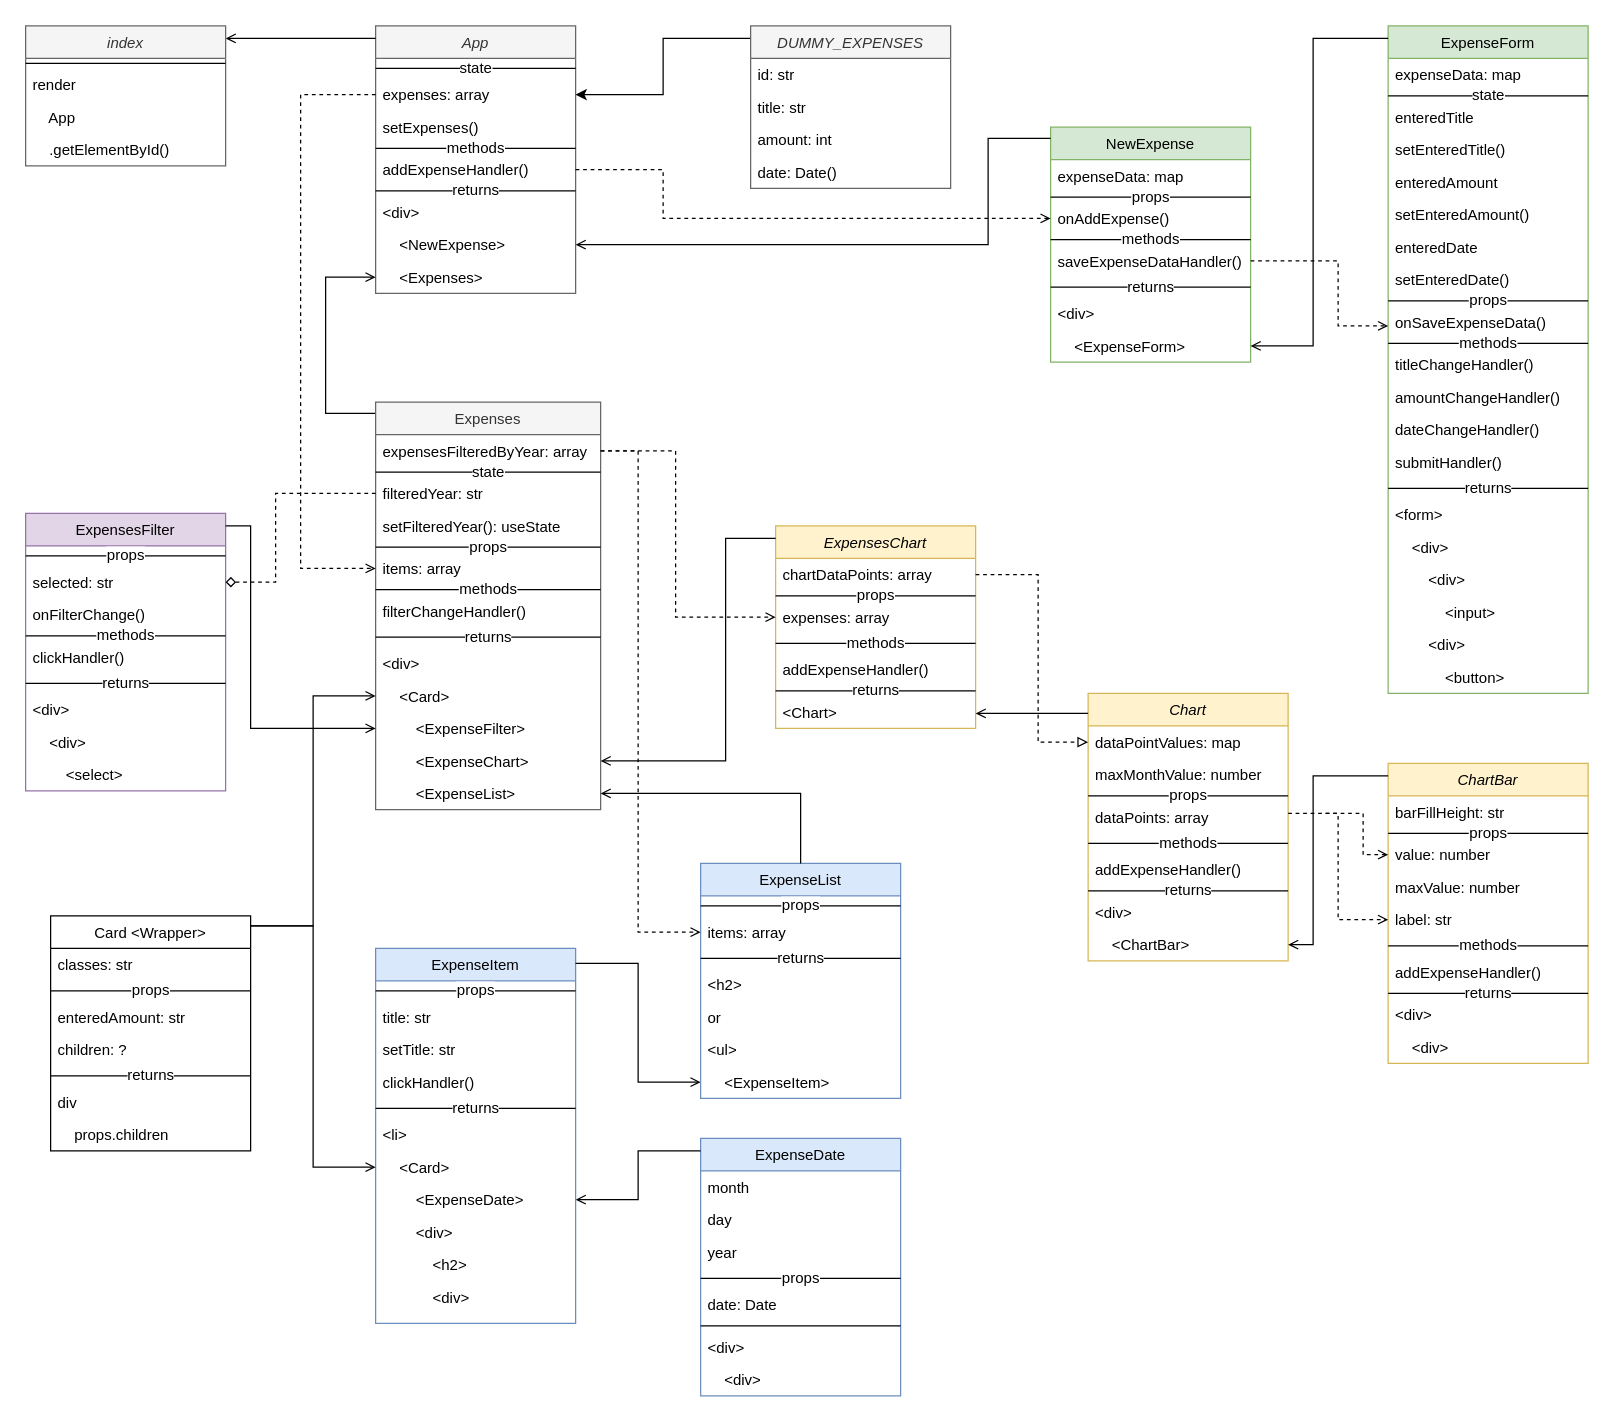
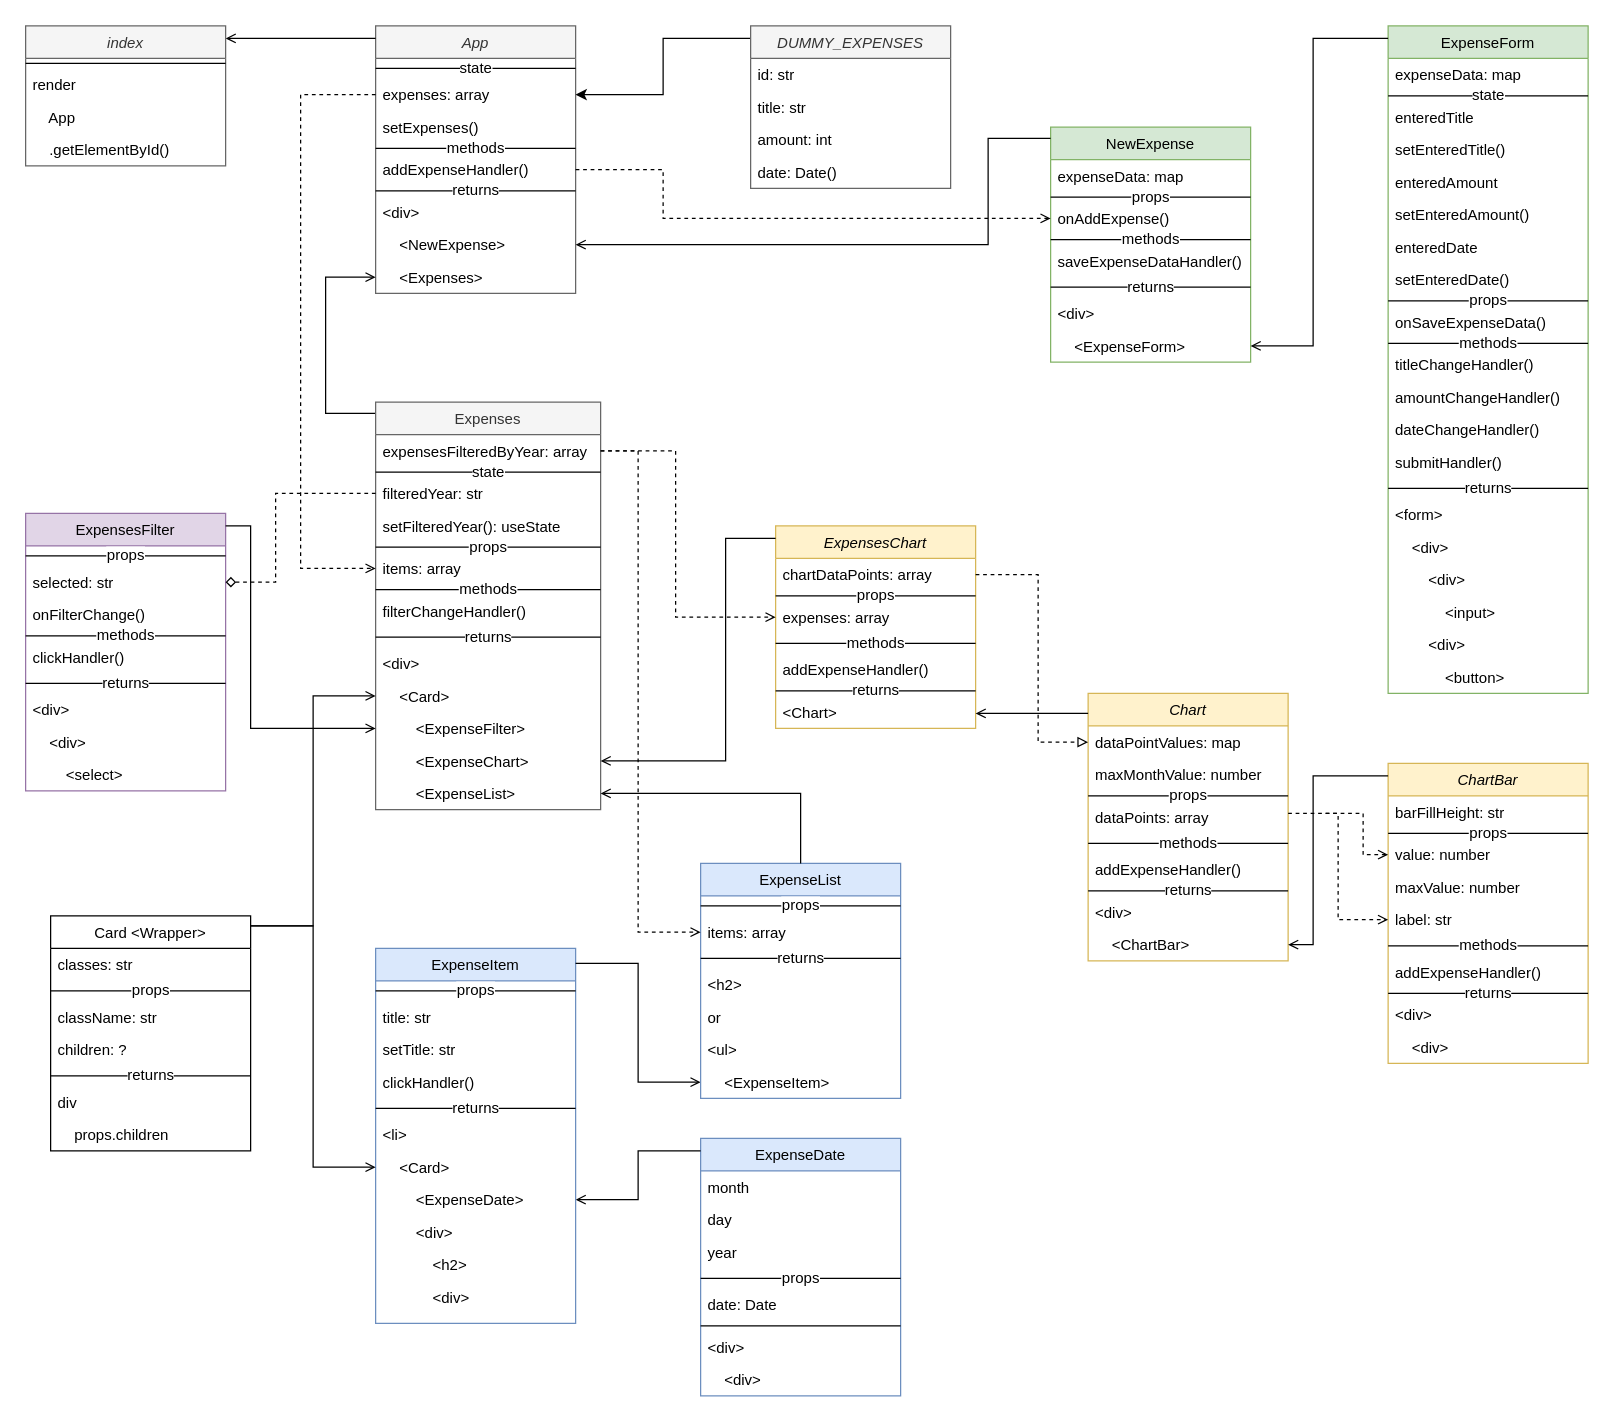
(1338, 274) -> none
(129, 1018) -> (110, 1018)
